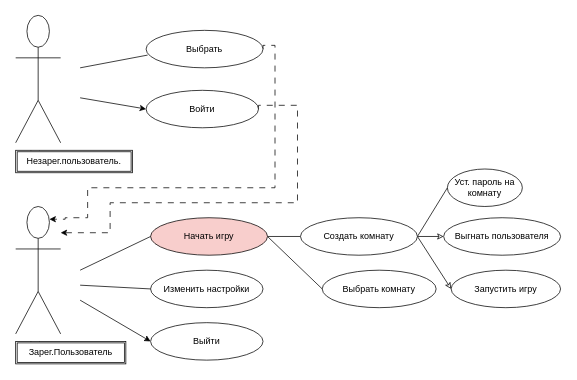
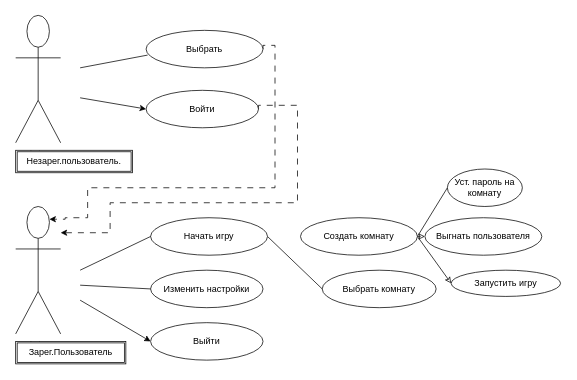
(209, 237) -> (209, 237)
(285, 237) -> none
(502, 237) -> (483, 237)
(506, 289) -> (506, 284)
